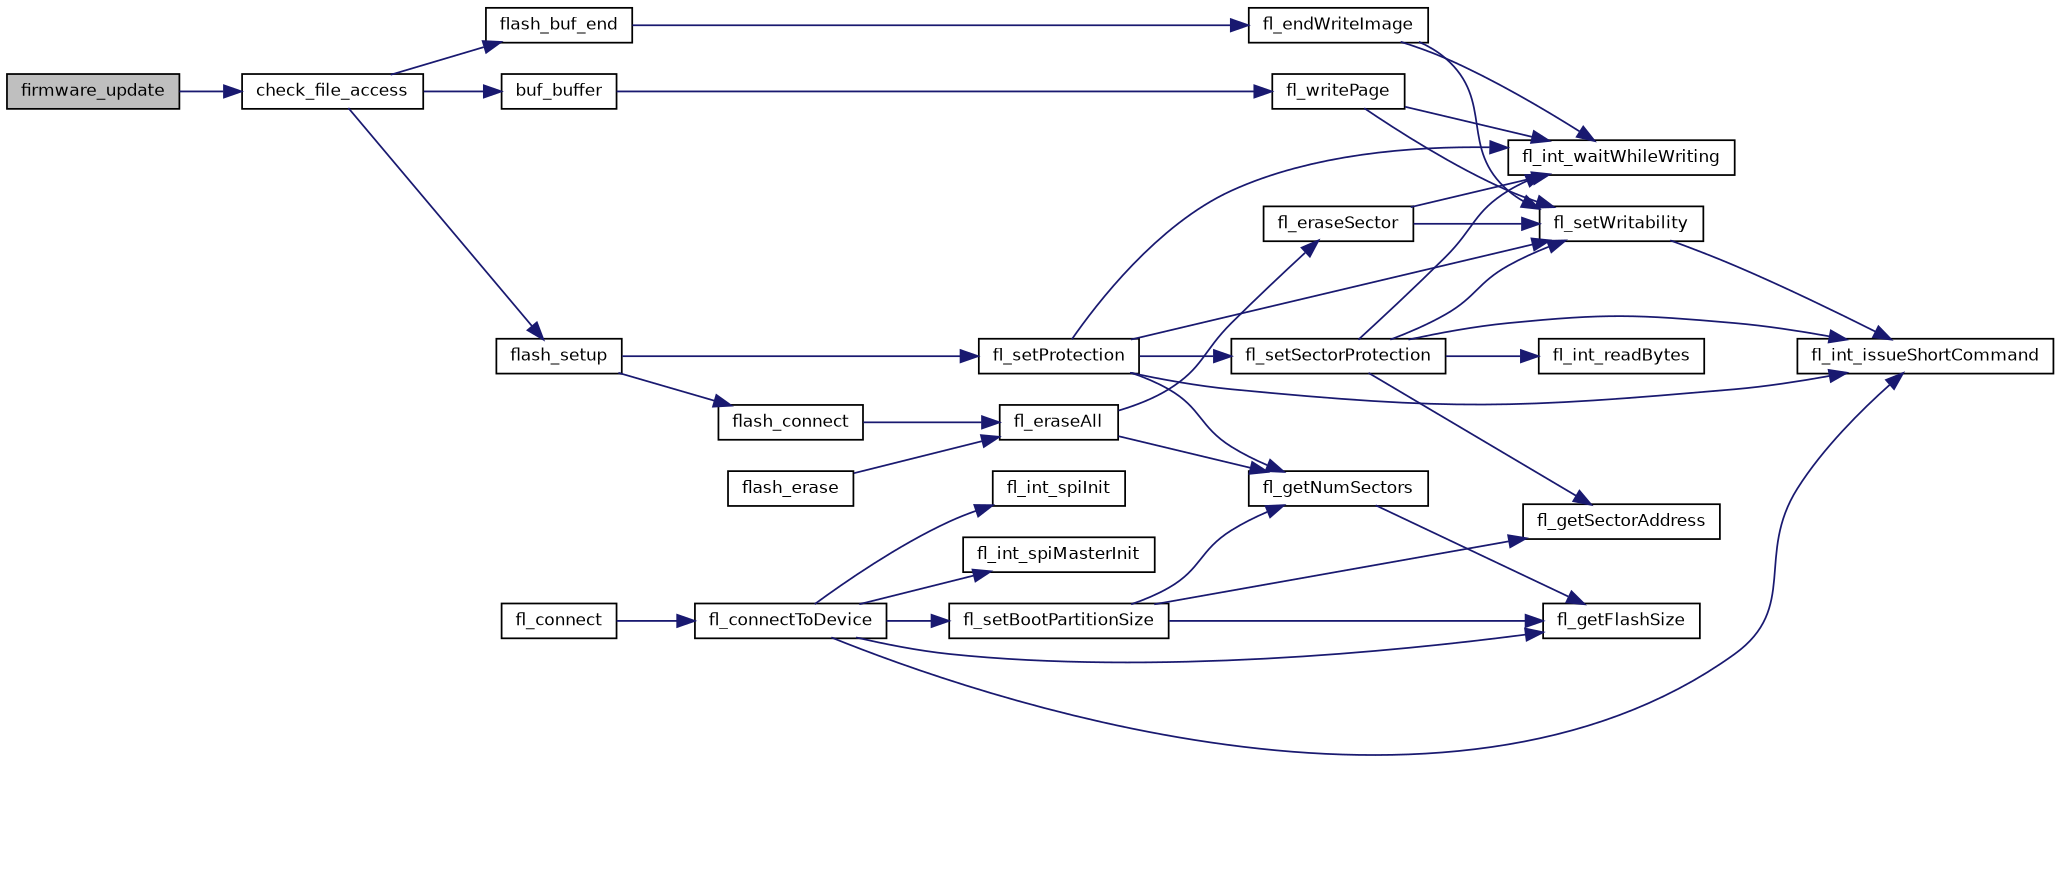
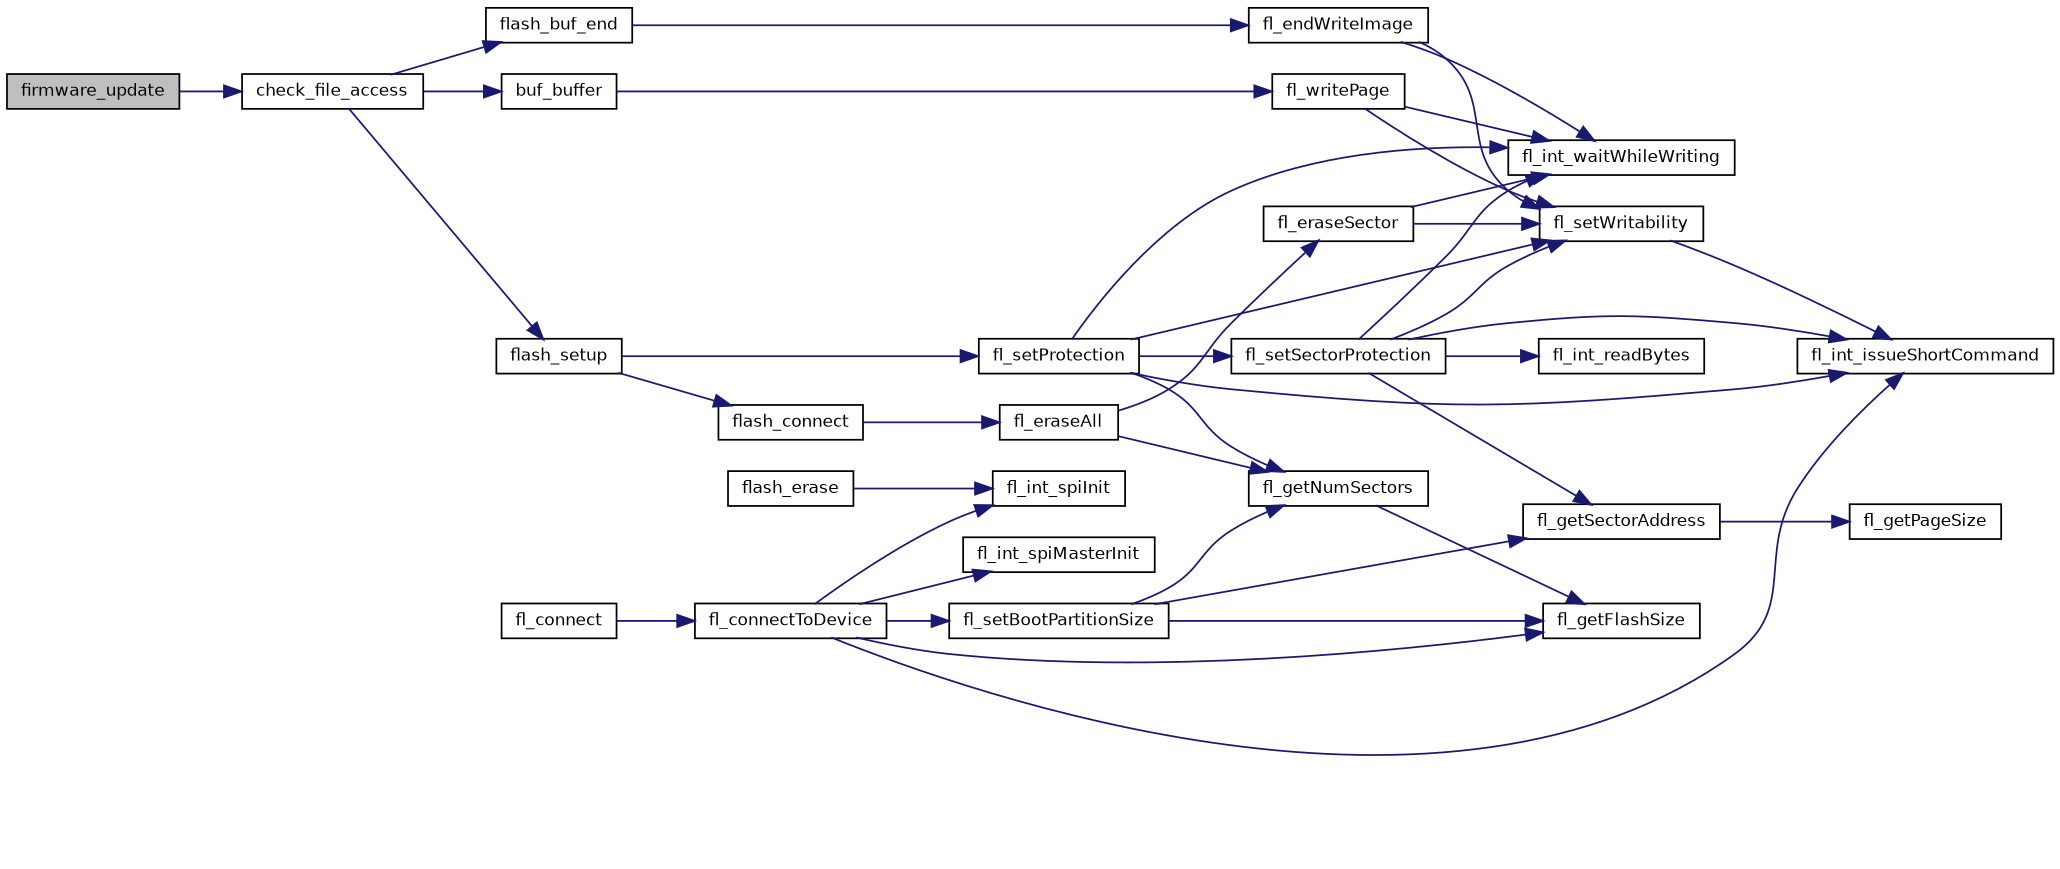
(918, 457) -> (914, 489)
none -> (1925, 522)
